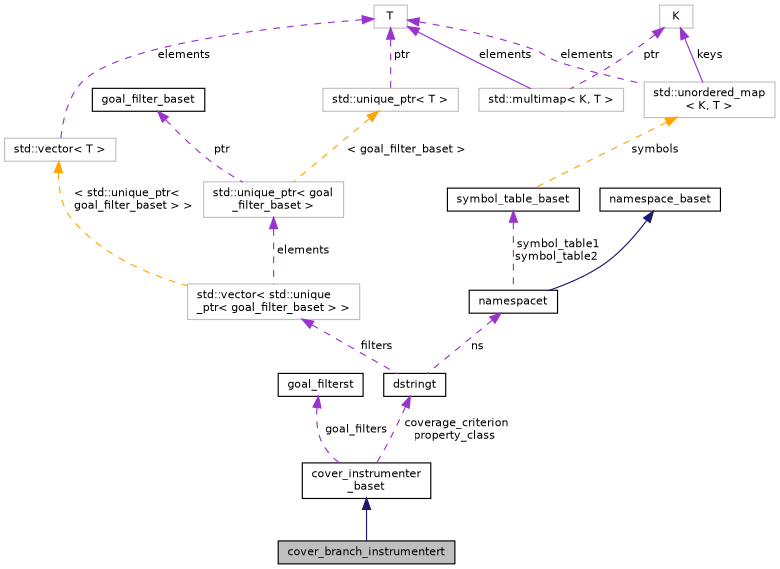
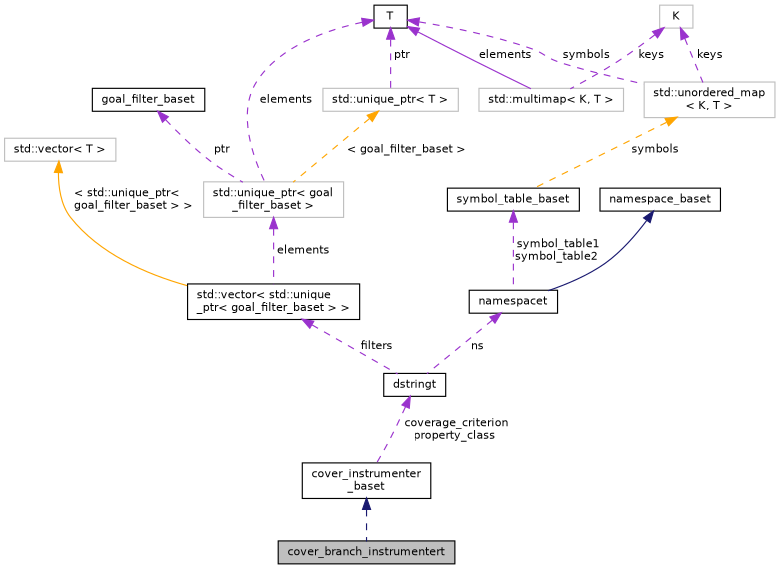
(391, 17) -> (391, 17)
(188, 42) -> (262, 74)
(585, 55) -> (585, 55)
(650, 55) -> (650, 55)
(694, 60) -> (694, 60)
(104, 248) -> (104, 248)
(274, 302) -> (274, 302)
(321, 385) -> none
(367, 525) -> (367, 525)
